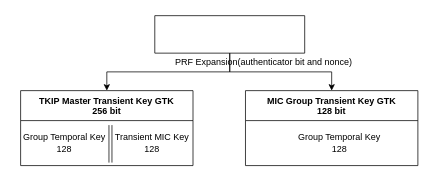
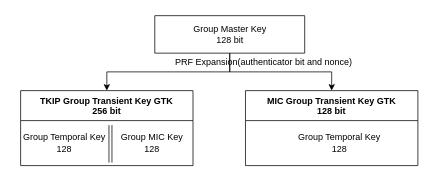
none -> (230, 34)
(107, 101) -> (107, 101)
(152, 143) -> (152, 143)
